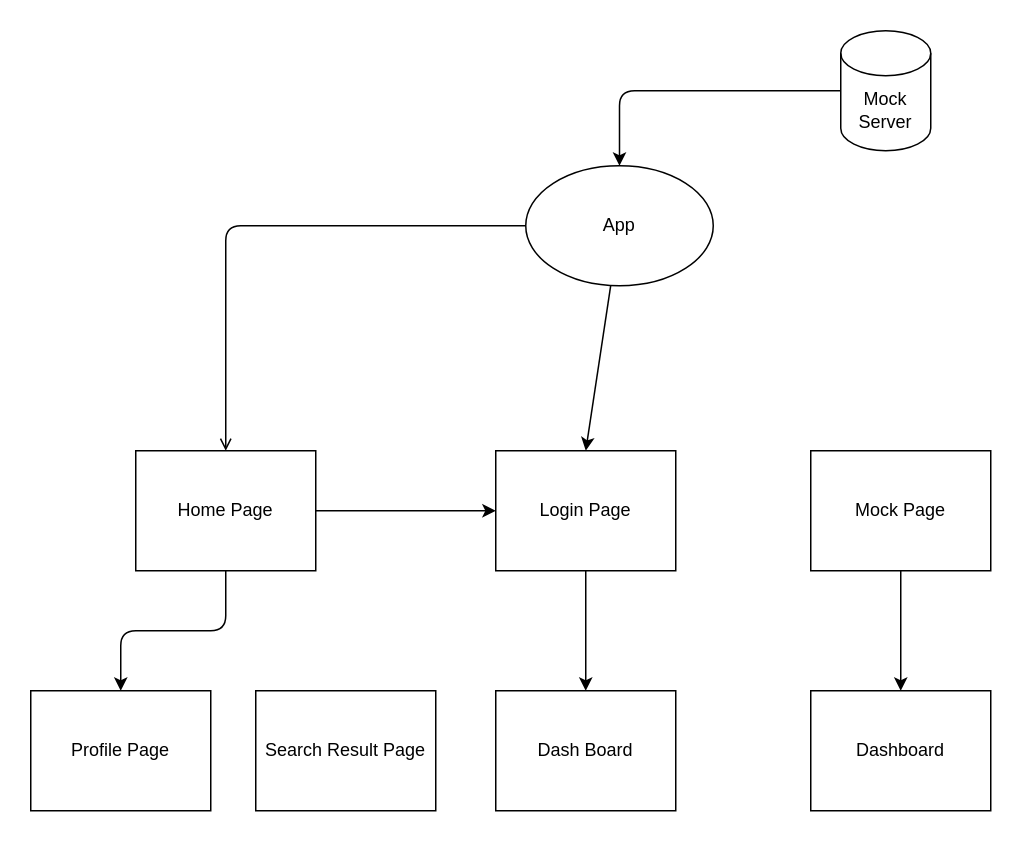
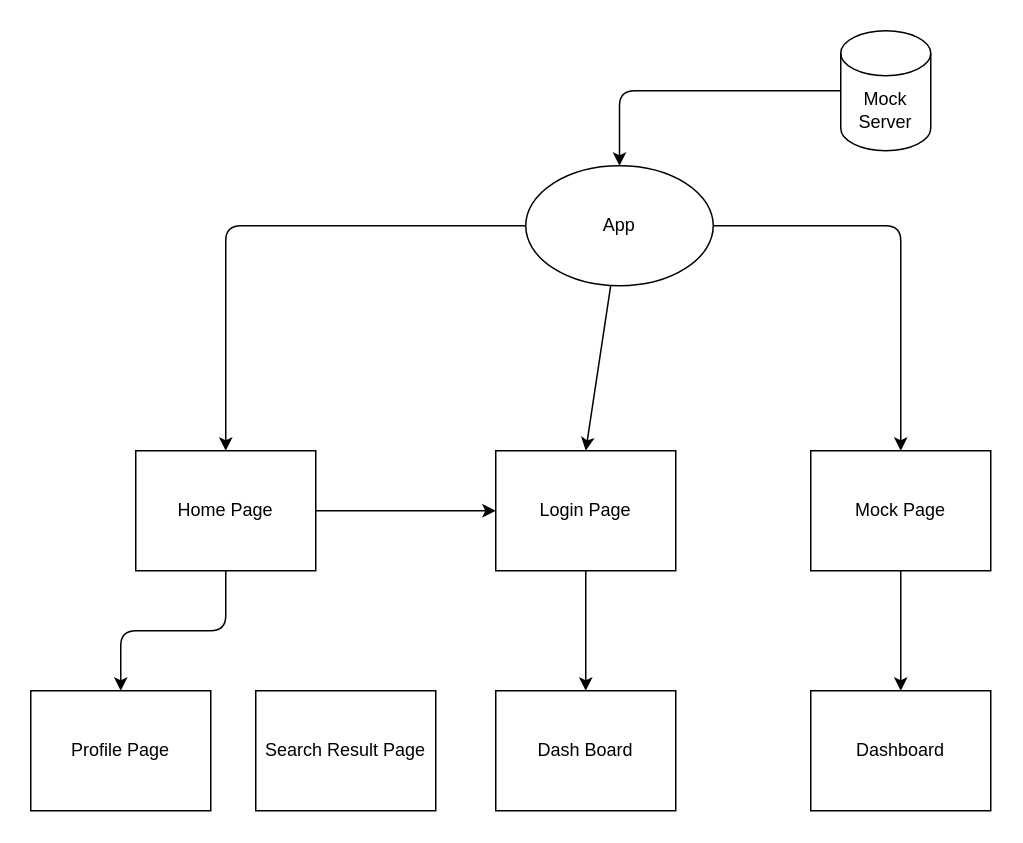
none -> (901, 245)
(226, 441) -> (226, 439)
